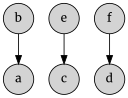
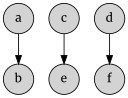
(19, 45) -> (19, 45)
(64, 45) -> (64, 45)
(110, 45) -> (110, 45)
